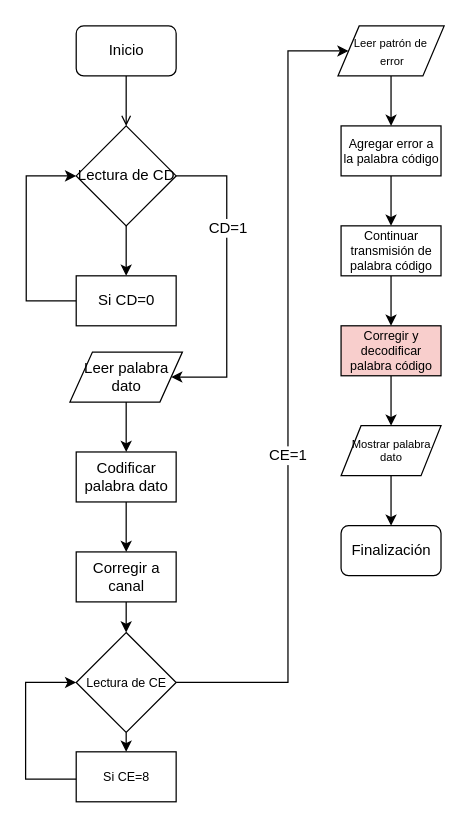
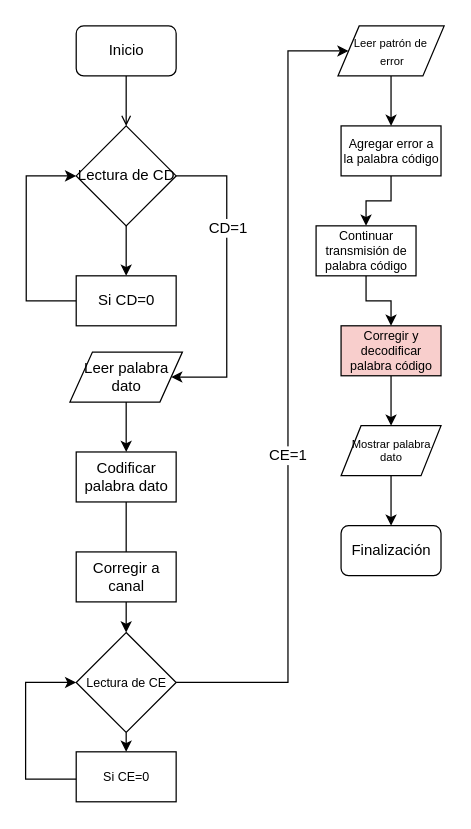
(391, 251) -> (366, 251)
(126, 542) -> (126, 545)
(127, 777) -> (127, 777)
